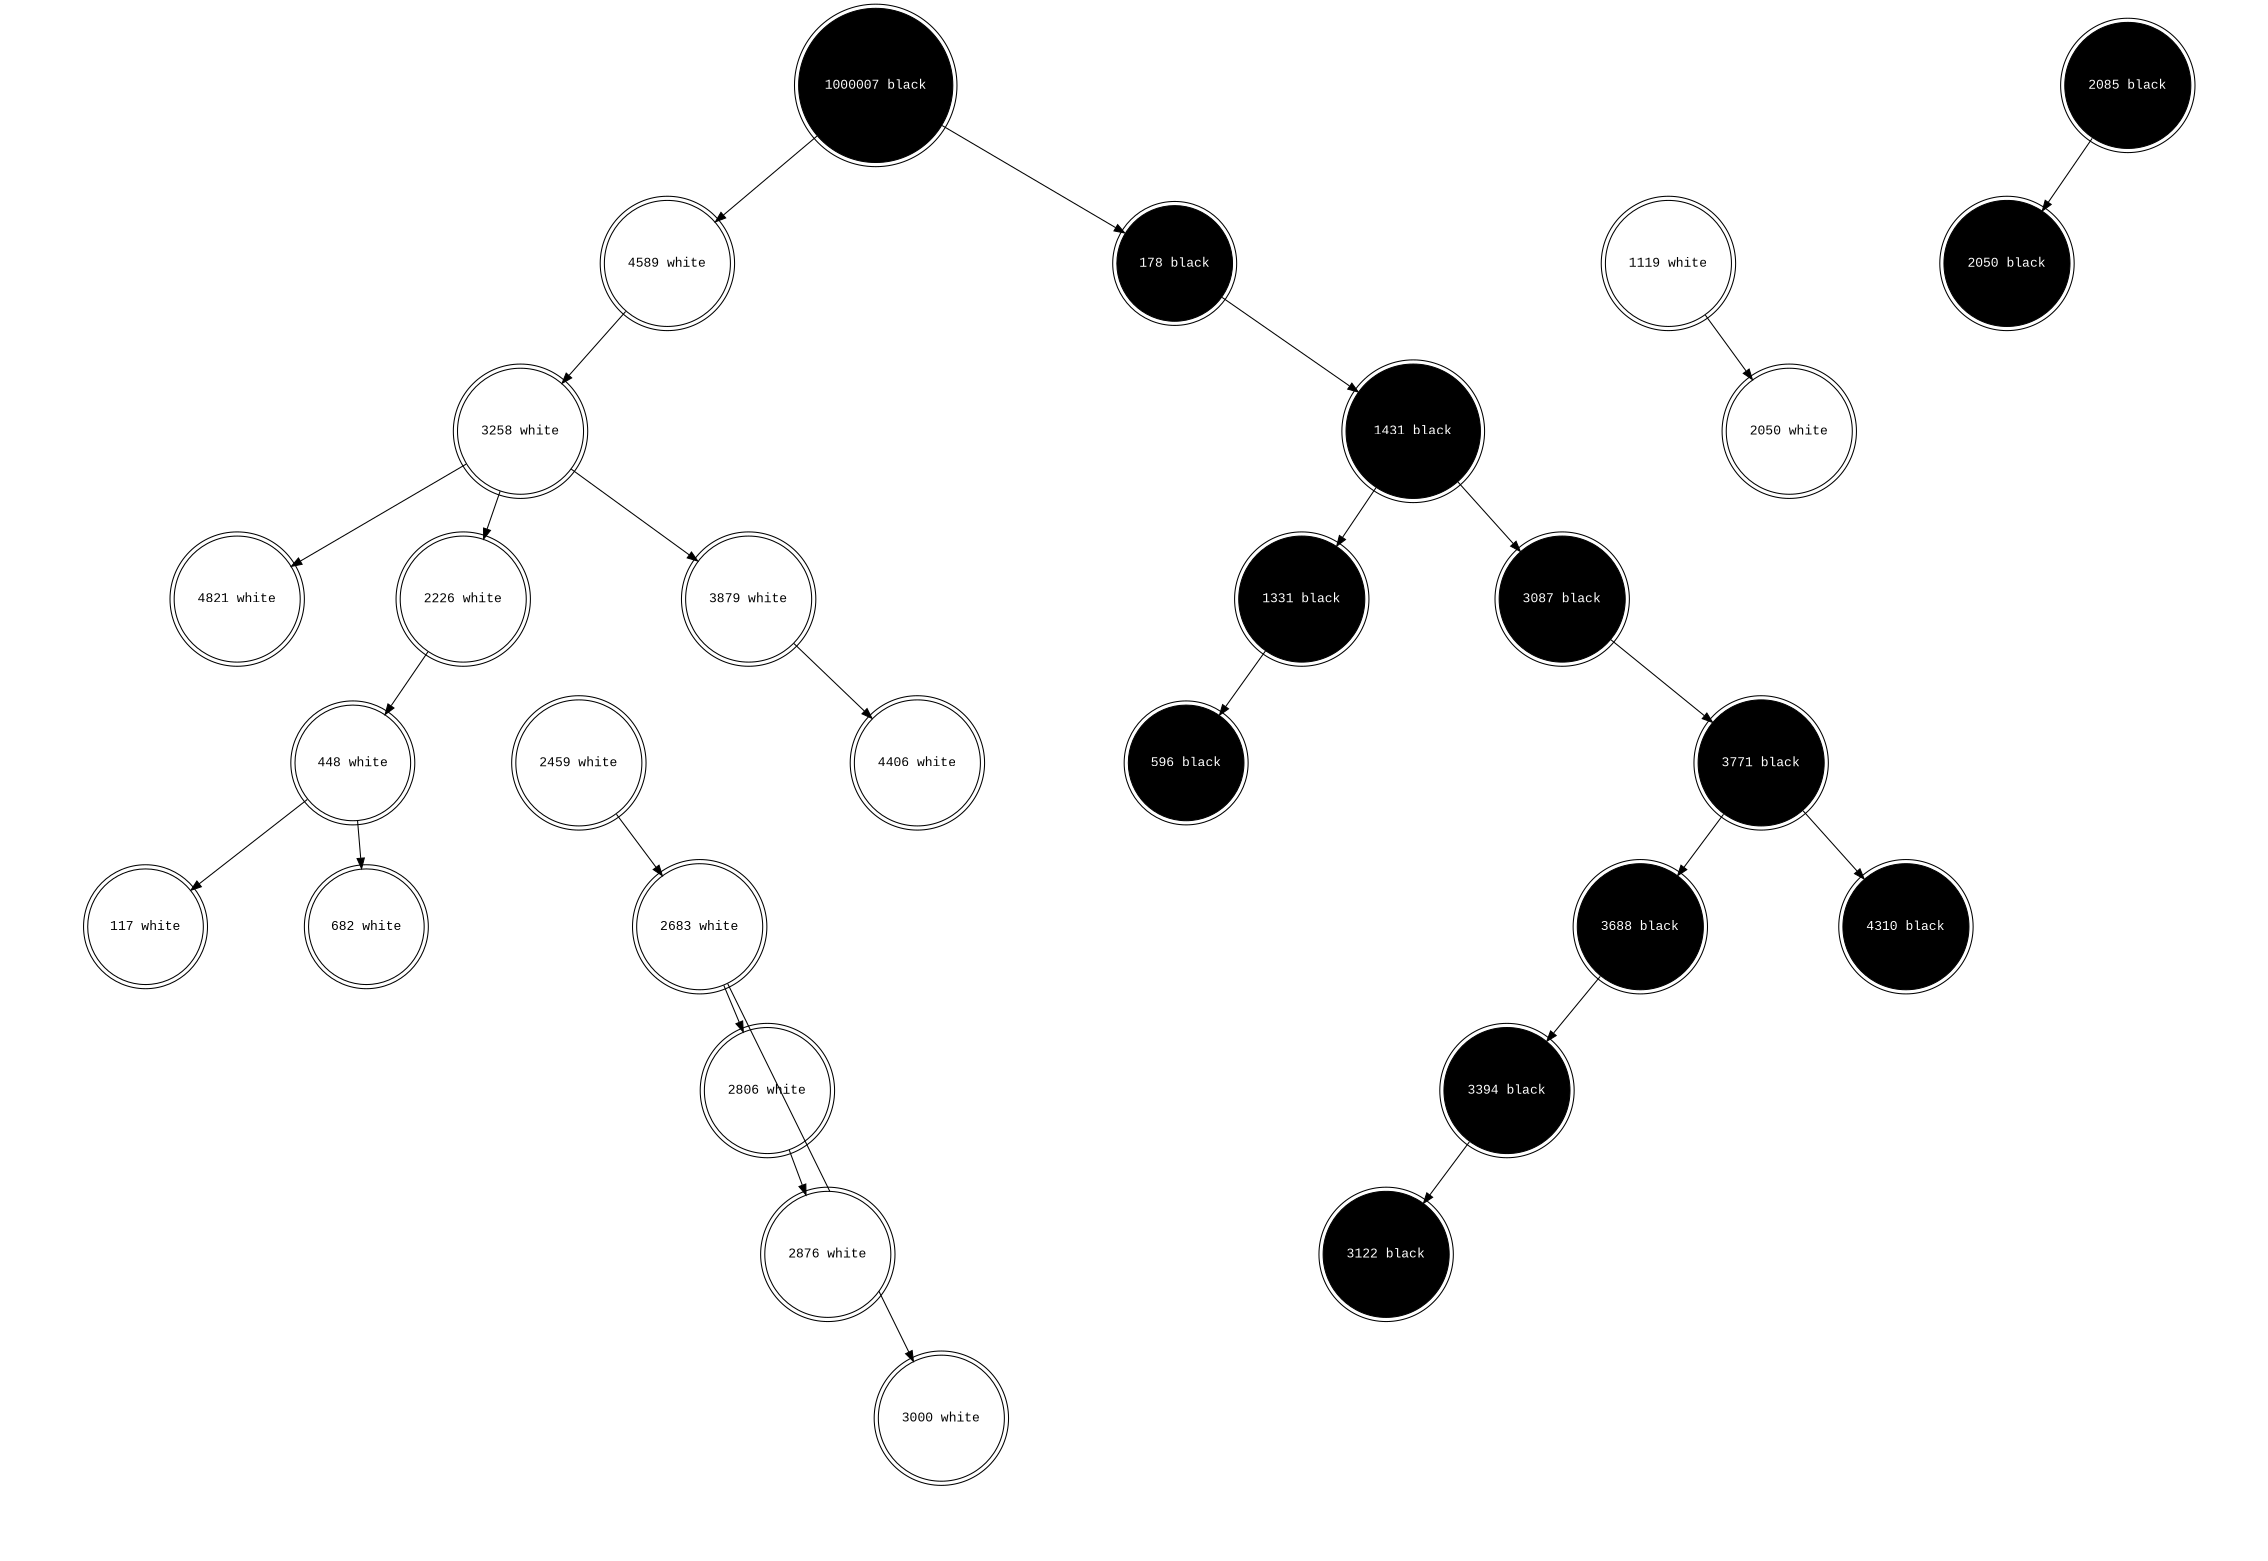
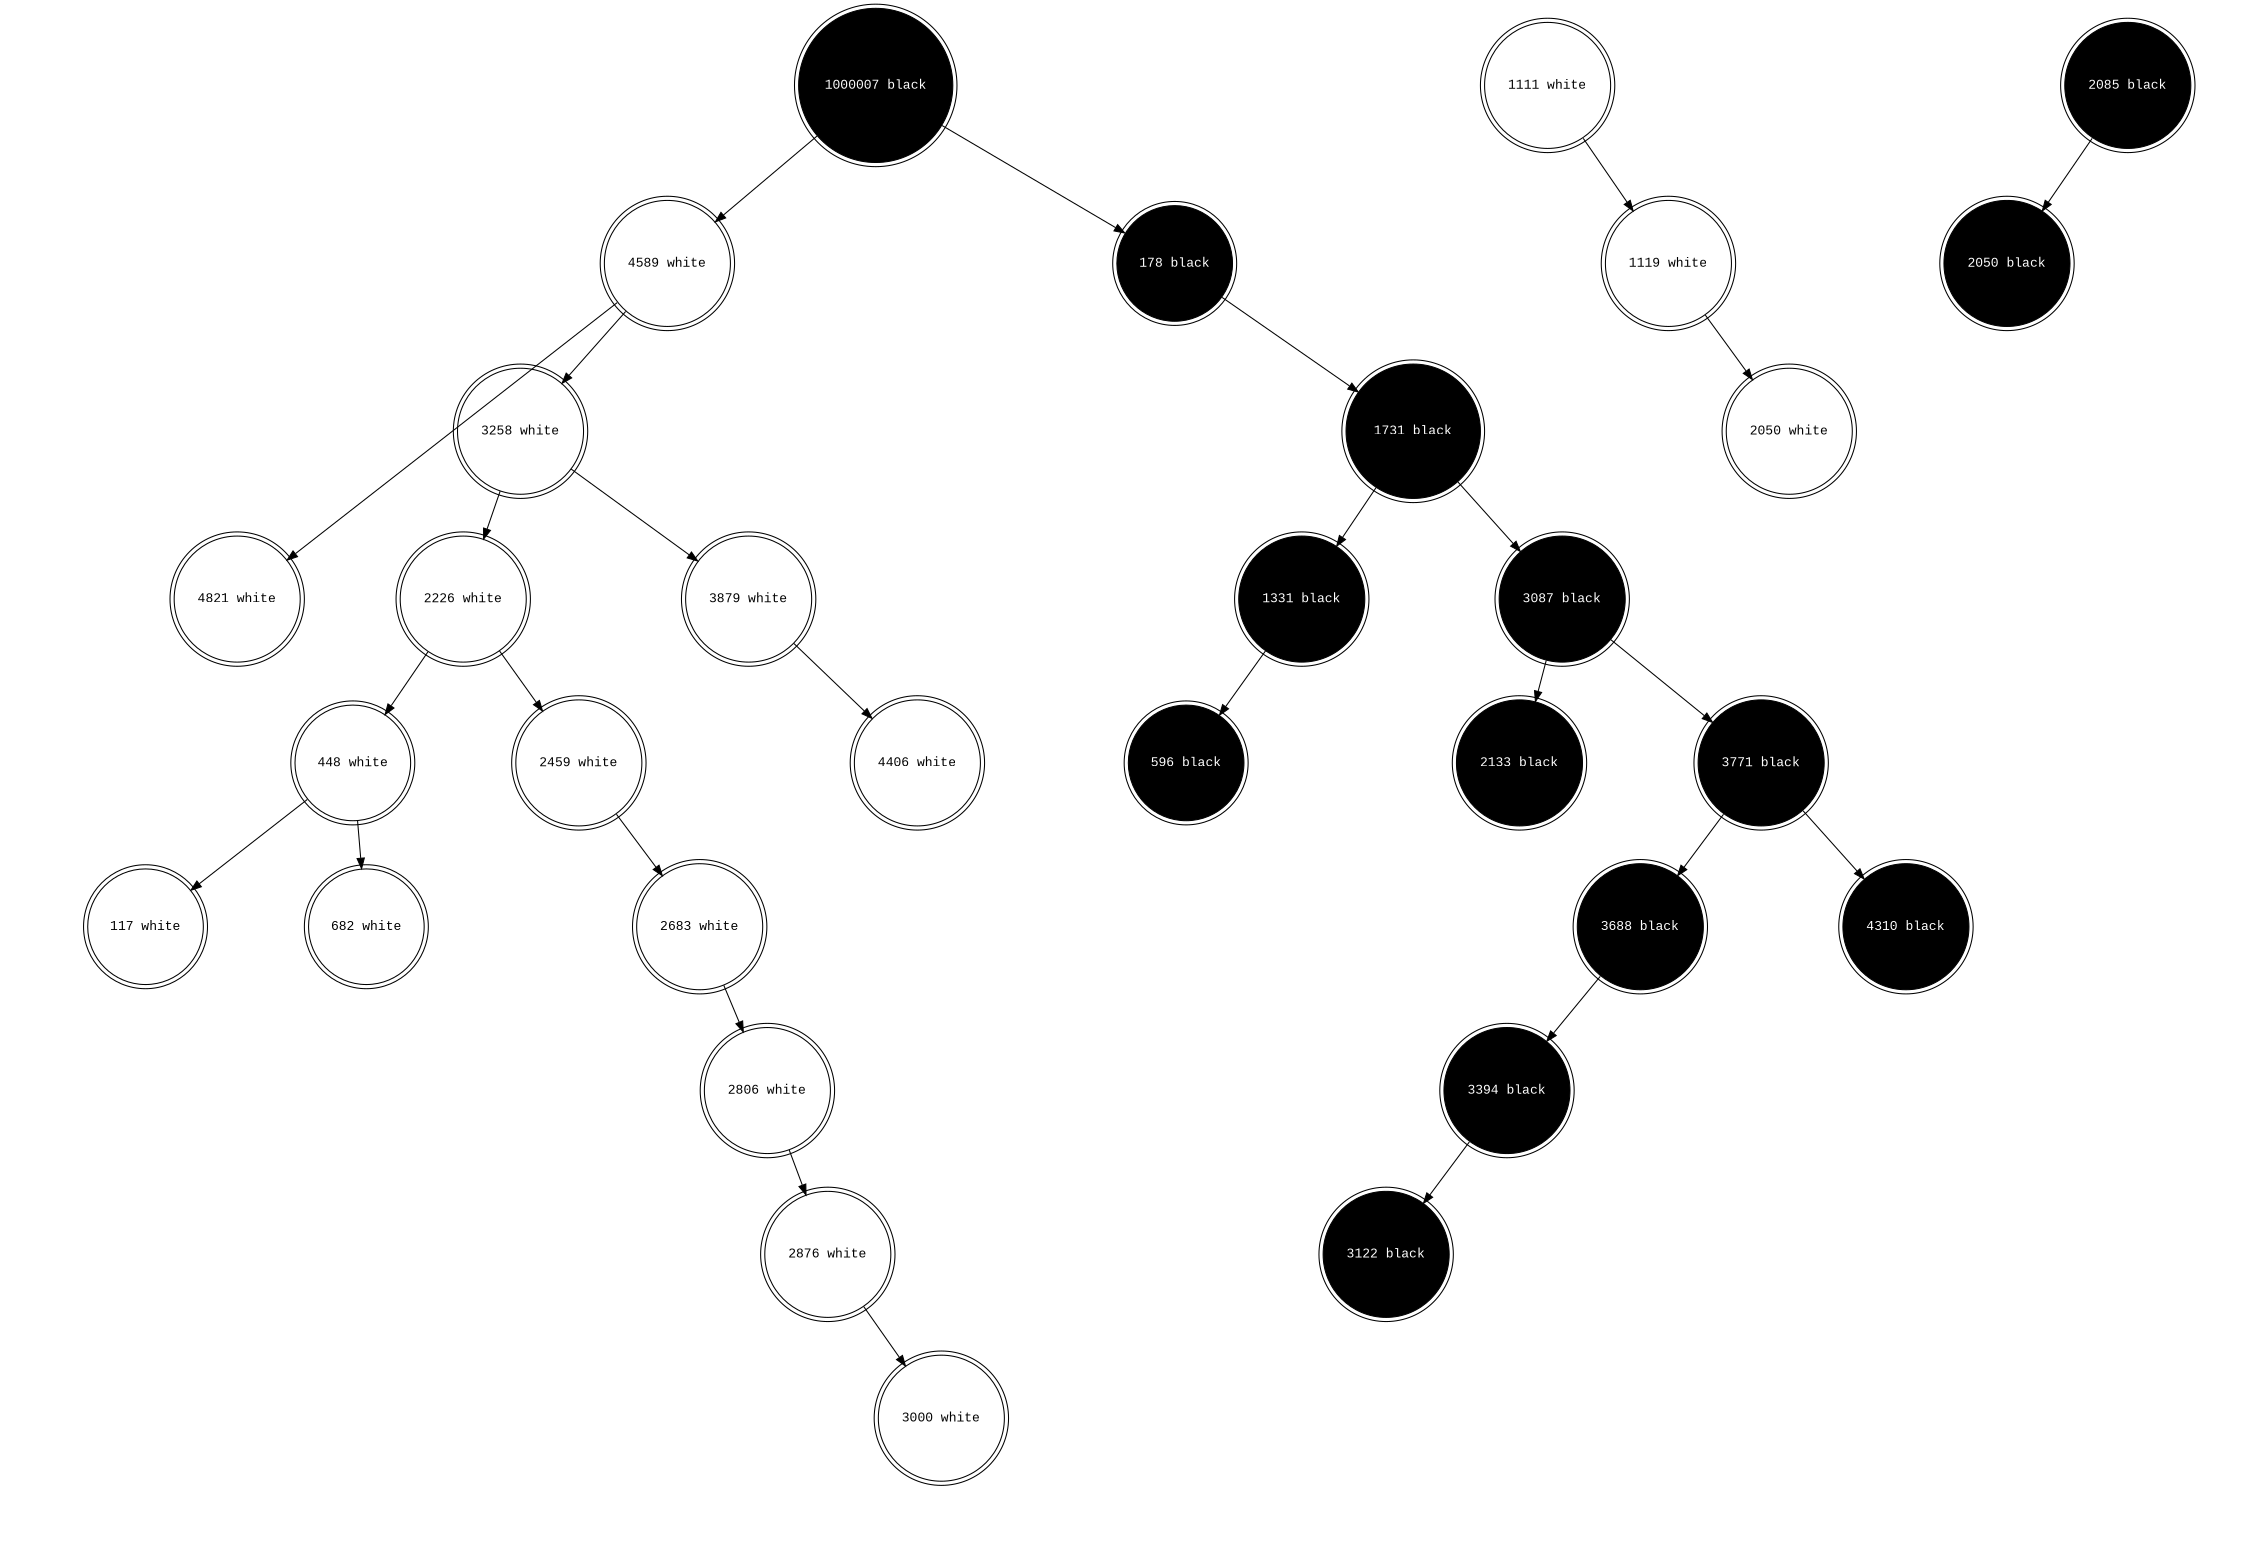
none -> (1548, 85)
(1413, 431) -> (1413, 431)
(383, 513) -> (456, 428)
none -> (518, 677)
none -> (1519, 763)
(818, 1168) -> (882, 1332)
